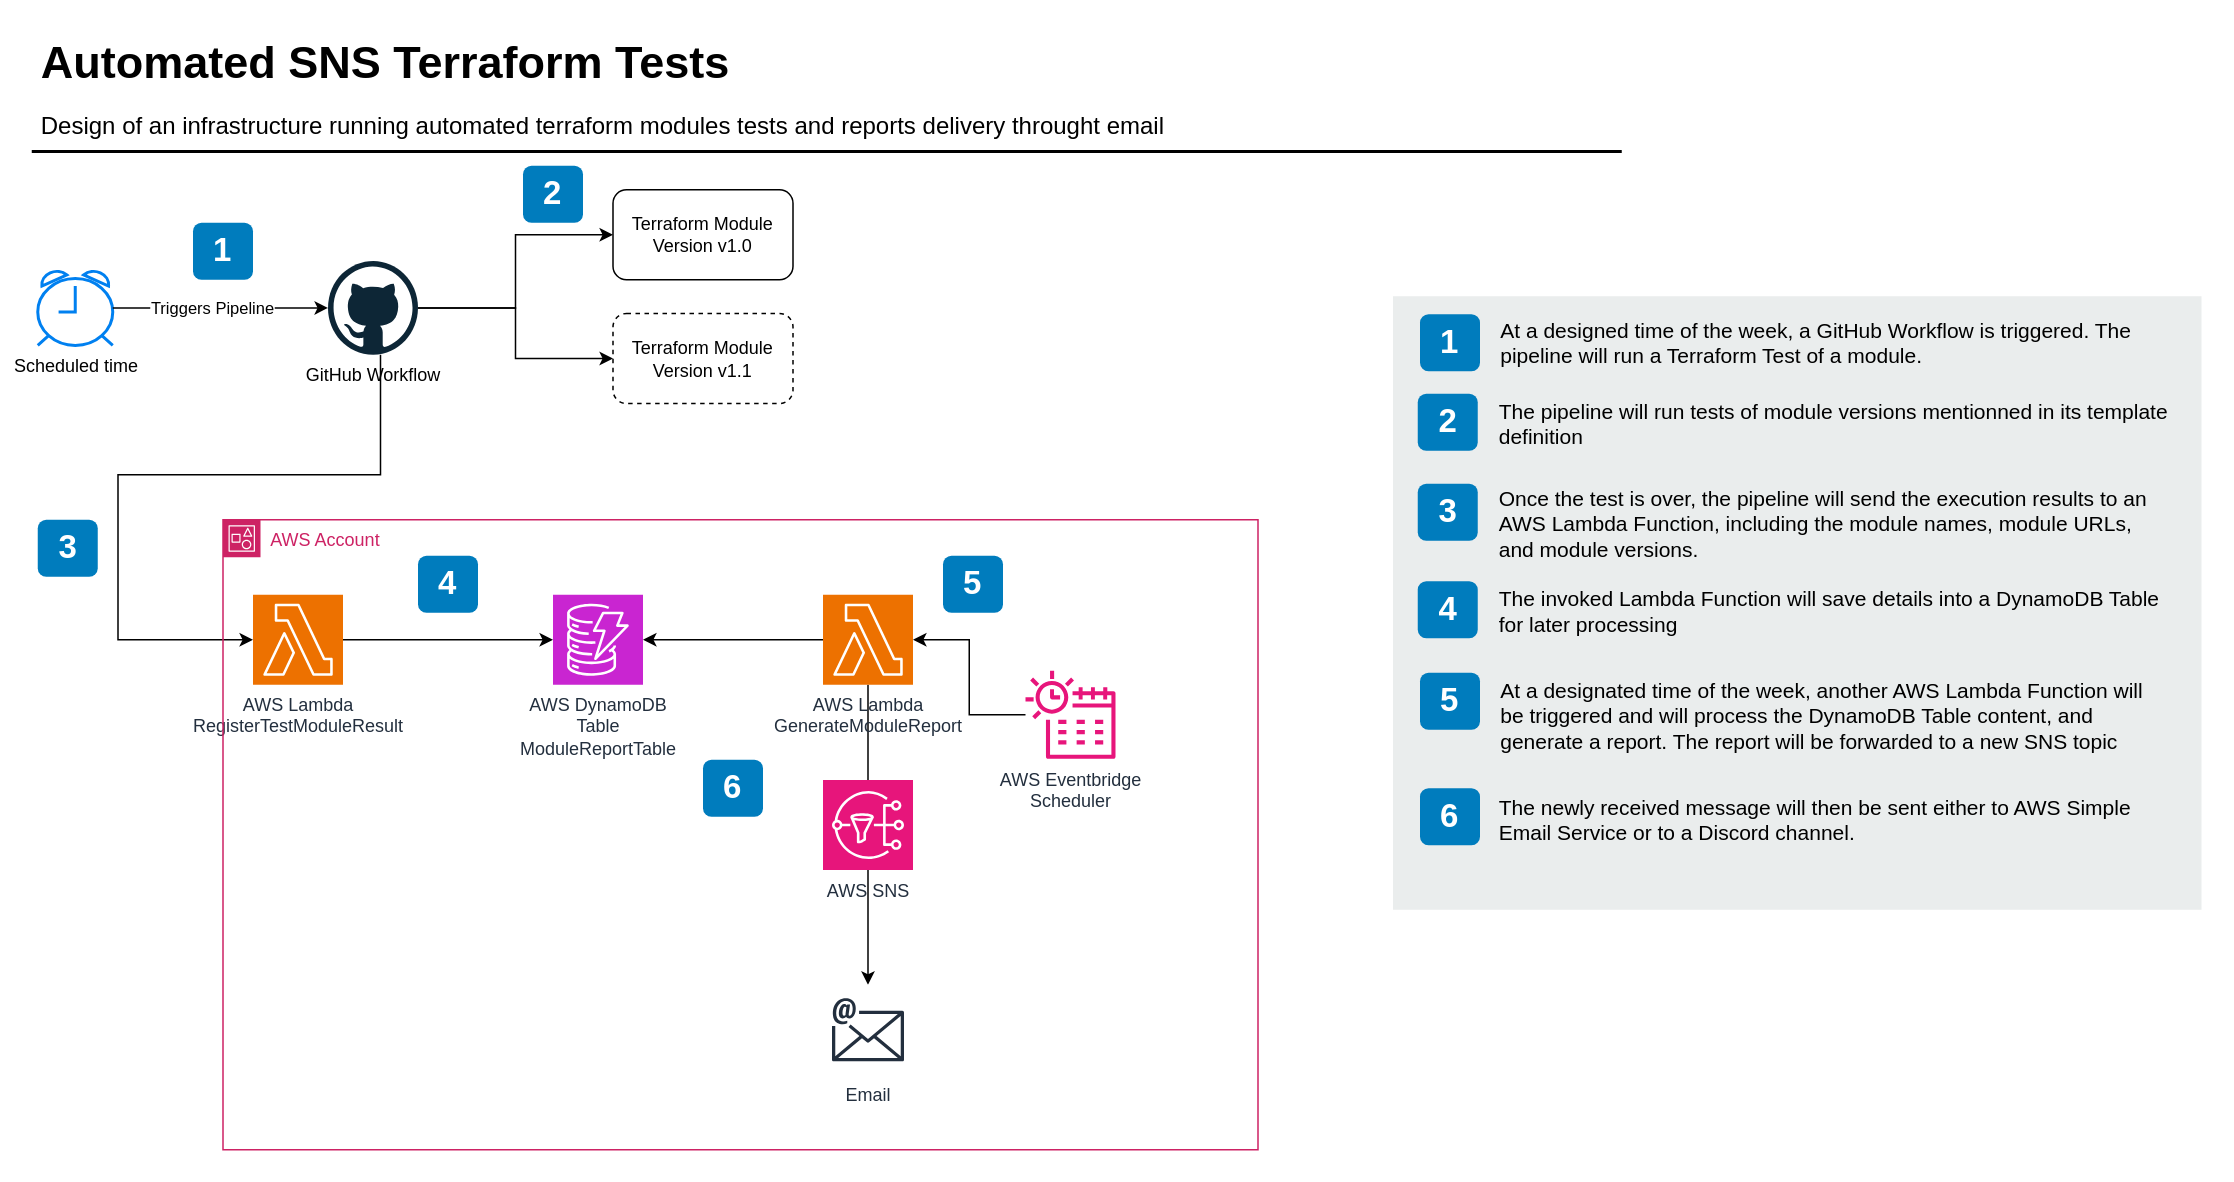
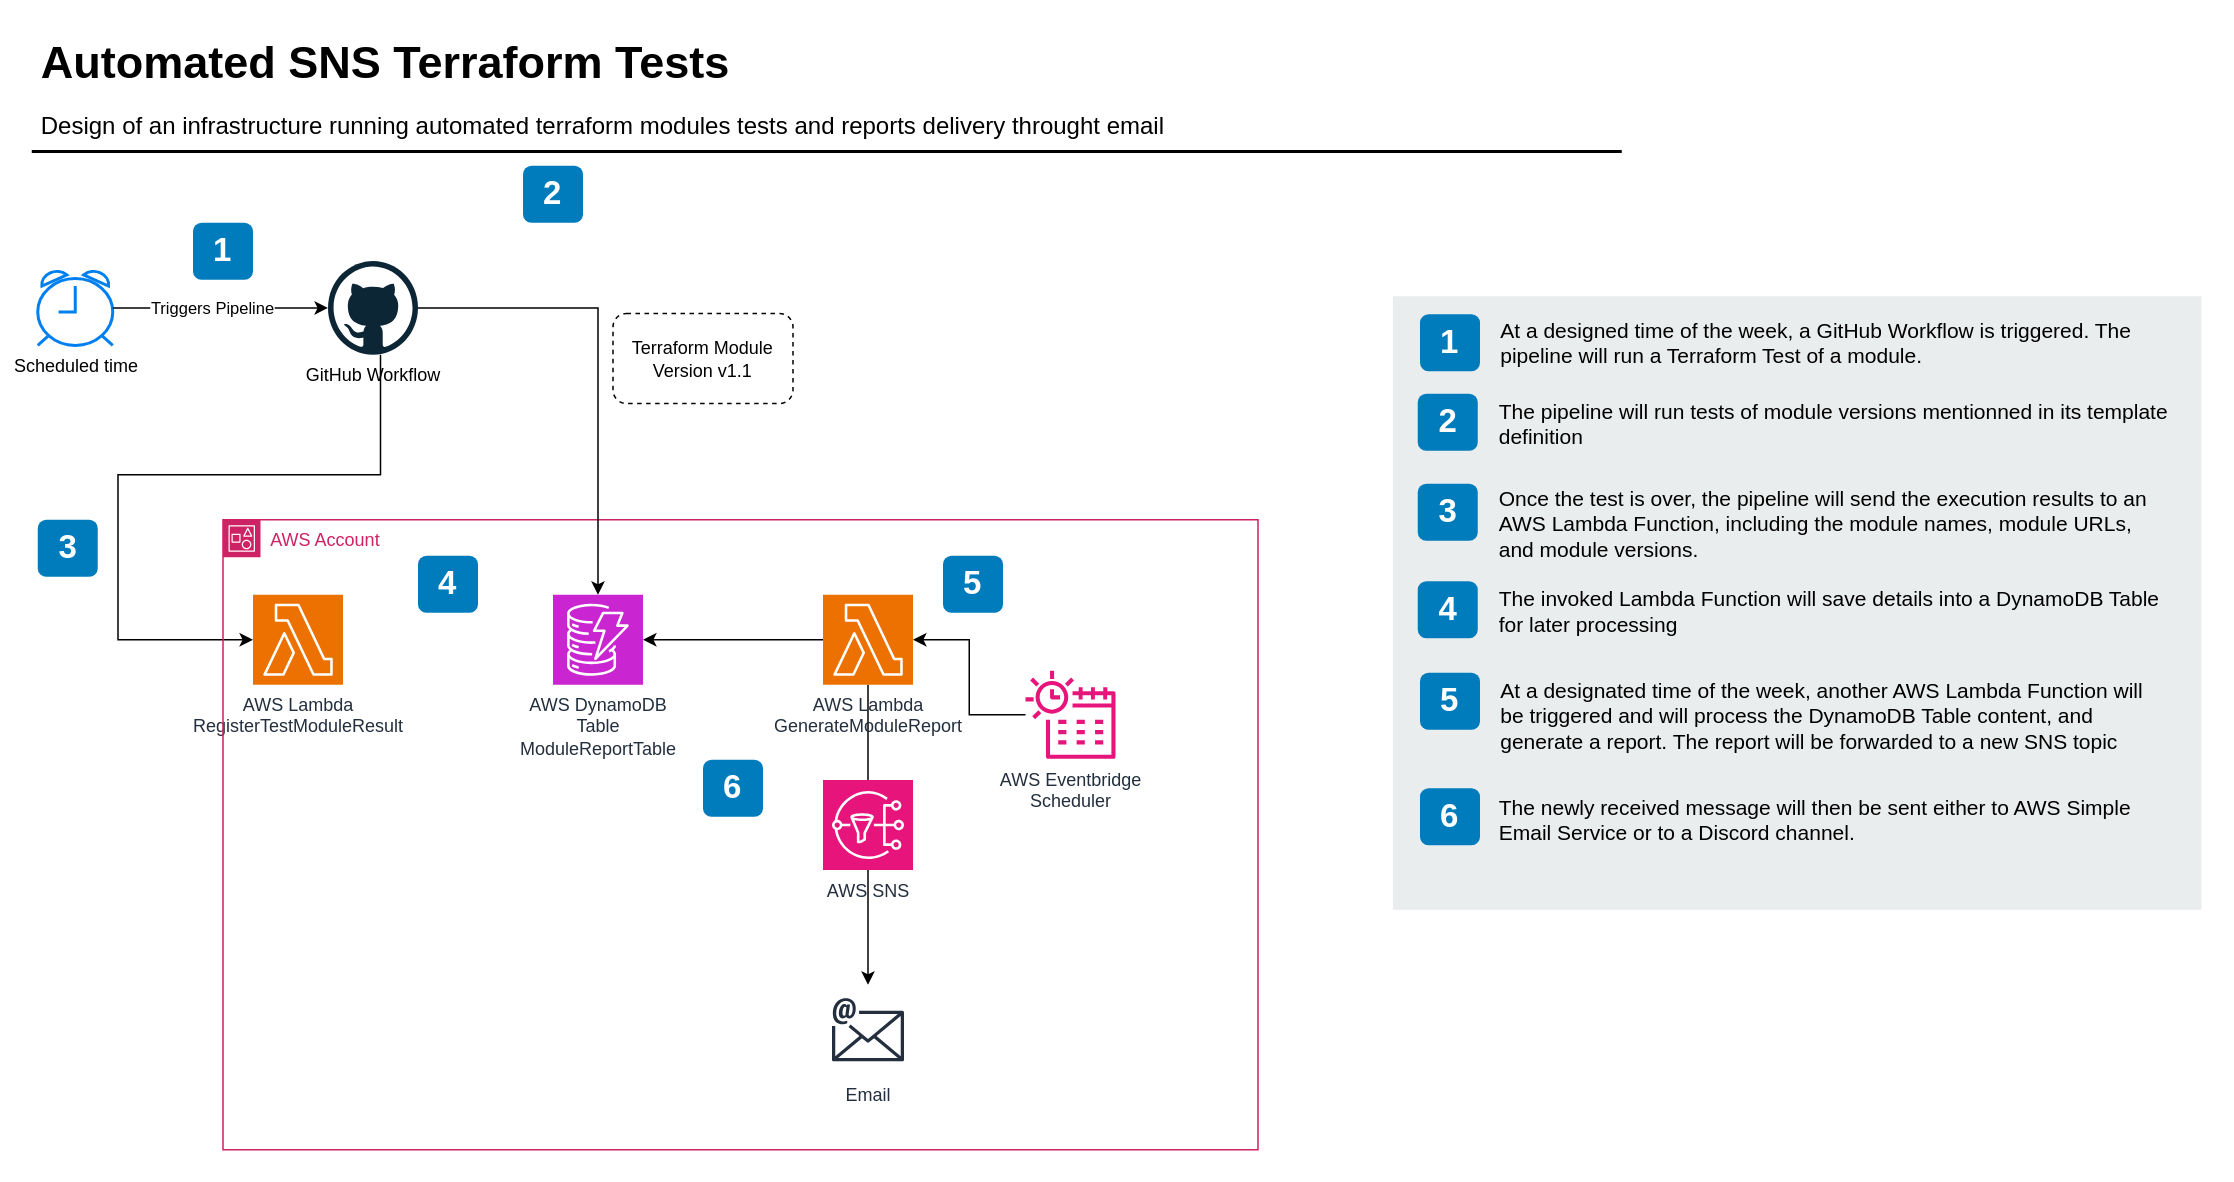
(523, 235) -> none
(703, 235) -> none
(534, 359) -> (598, 405)
(443, 640) -> none
